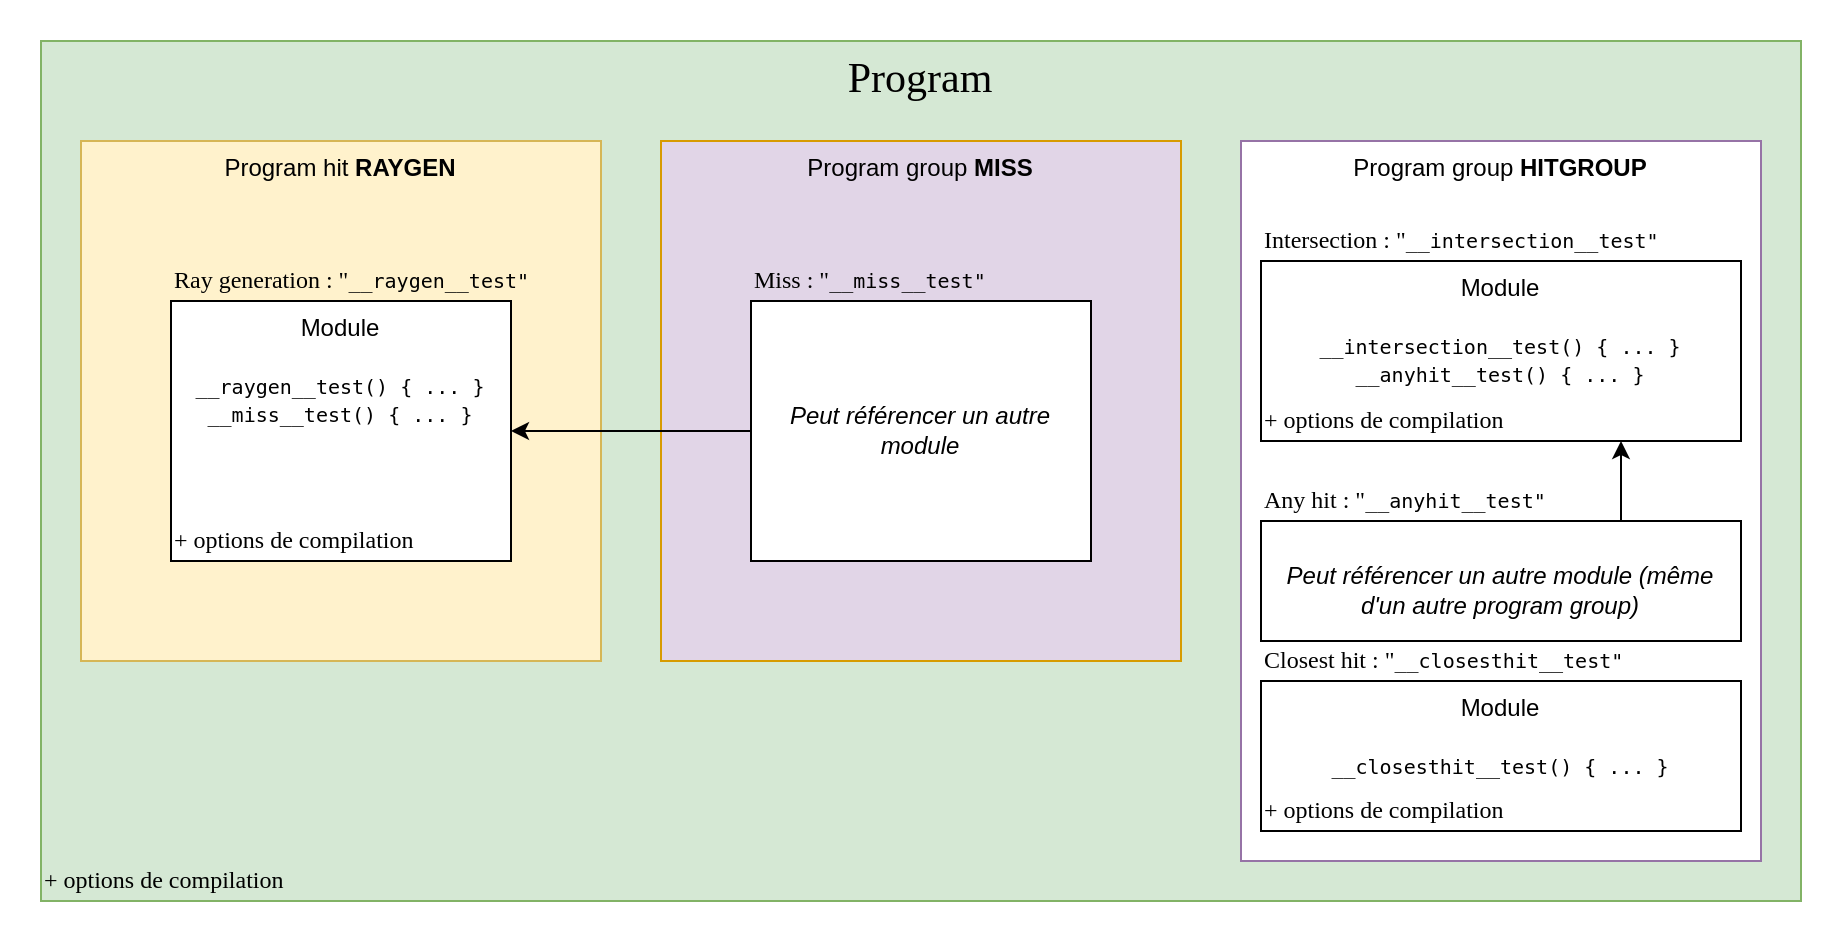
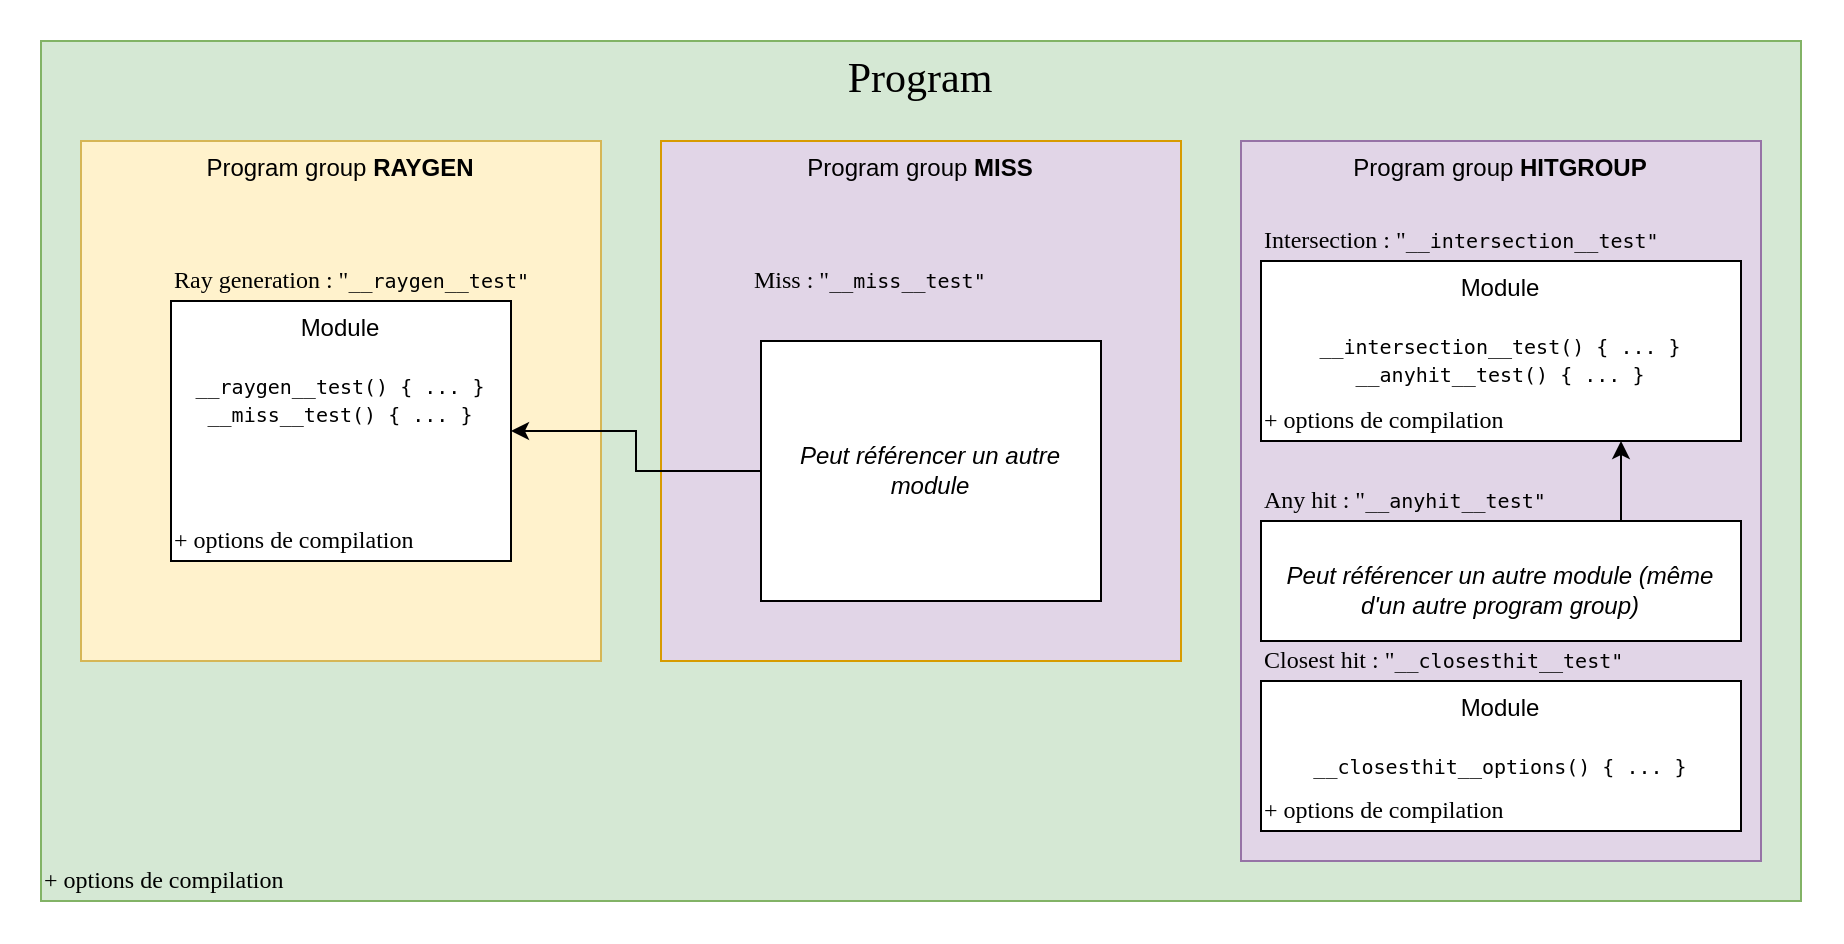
(341, 169) -> (341, 169)
(921, 431) -> (931, 471)
(1501, 501) -> (1501, 501)
(1501, 724) -> (1501, 724)
